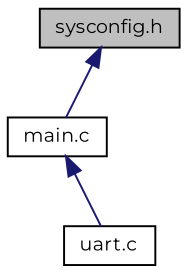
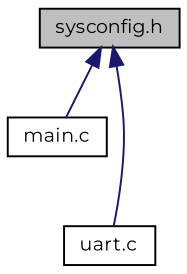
(88, 200) -> (124, 146)
